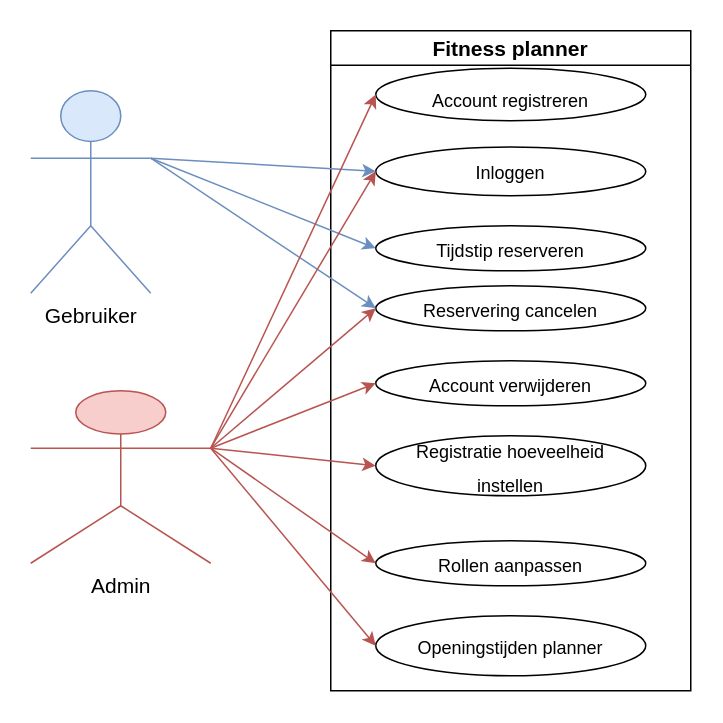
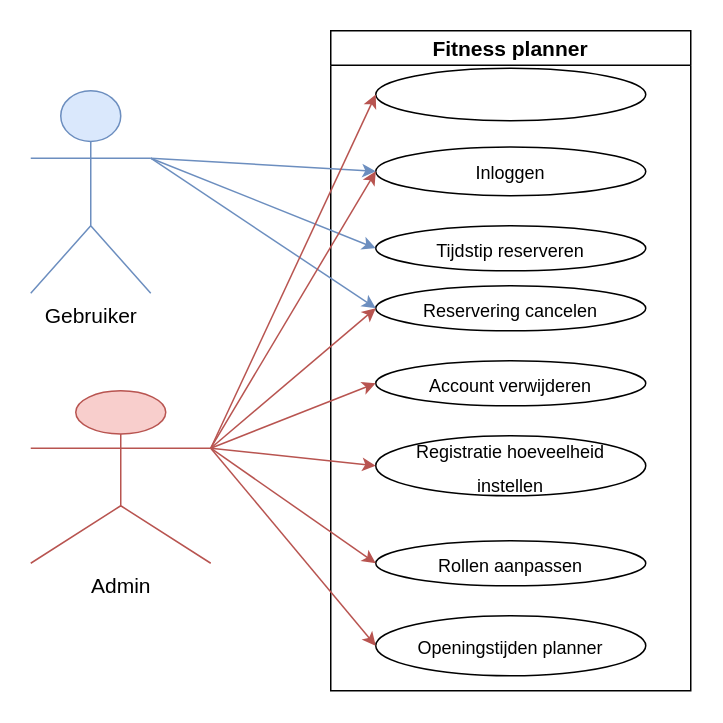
(511, 98) -> none
